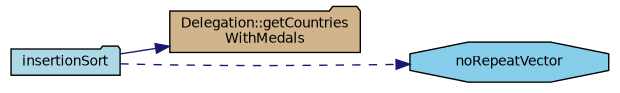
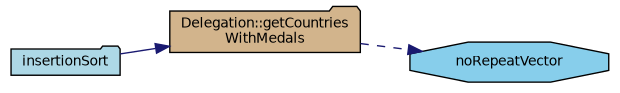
(258, 66) -> (384, 47)
